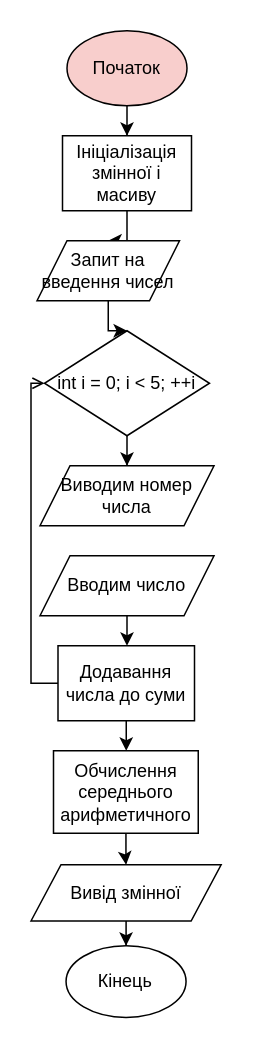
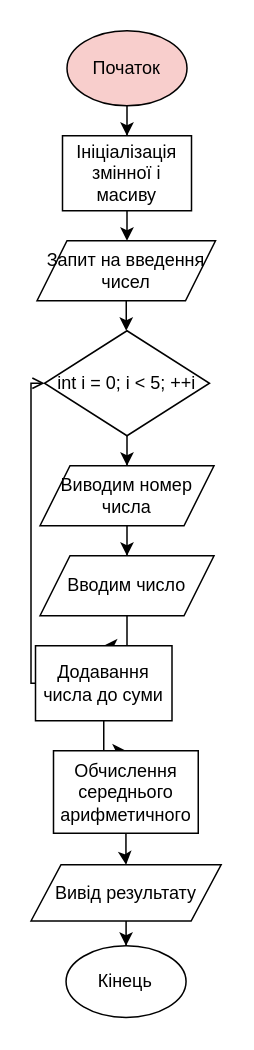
(108, 271) -> (126, 271)
none -> (127, 546)
(126, 683) -> (104, 683)
(126, 893) -> (126, 893)
